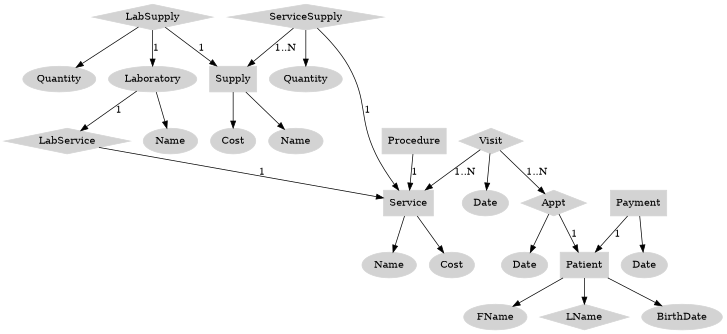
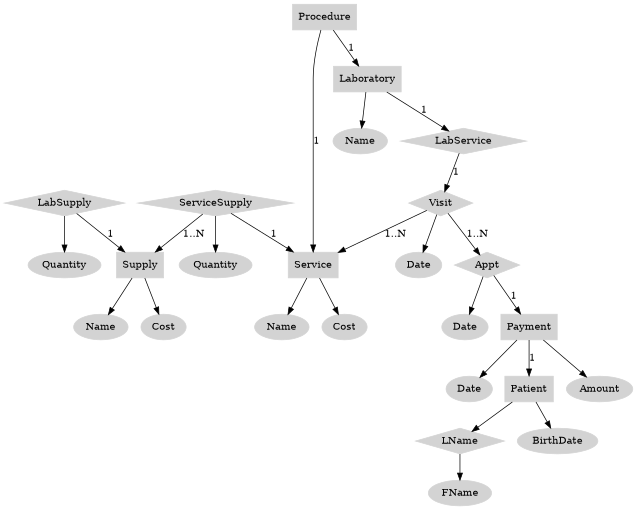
(153, 45) -> (344, 45)
(153, 79) -> (367, 79)
(238, 172) -> (453, 169)
(567, 230) -> (505, 292)
(541, 290) -> (460, 464)
none -> (600, 389)
